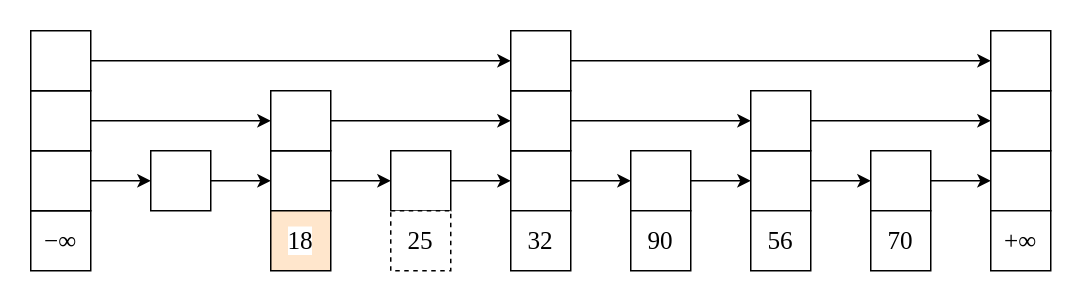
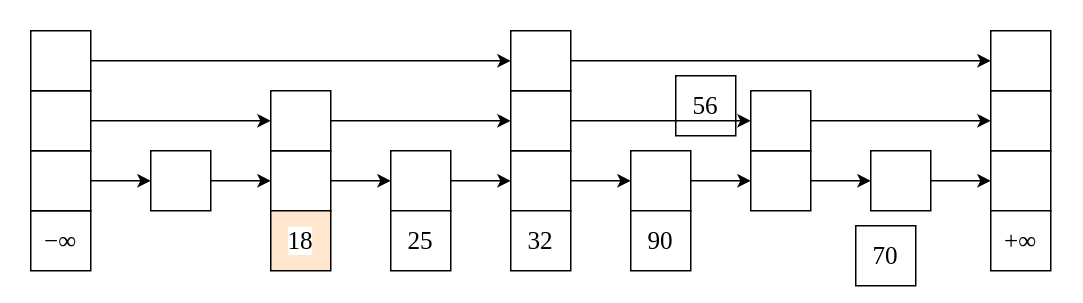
(421, 241) -> (421, 241)
(781, 241) -> (706, 106)
(901, 241) -> (886, 256)
